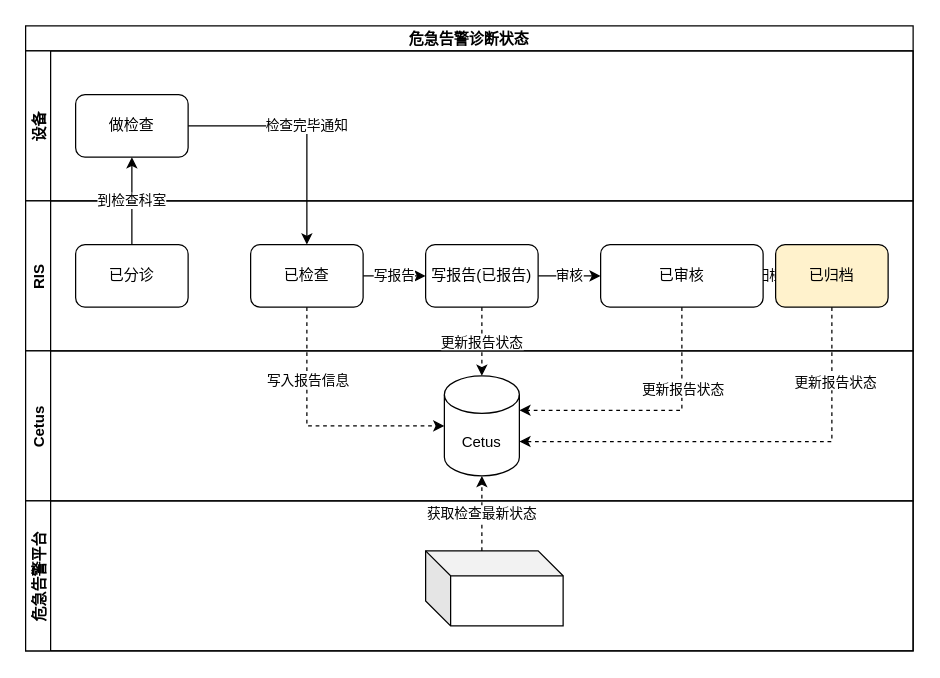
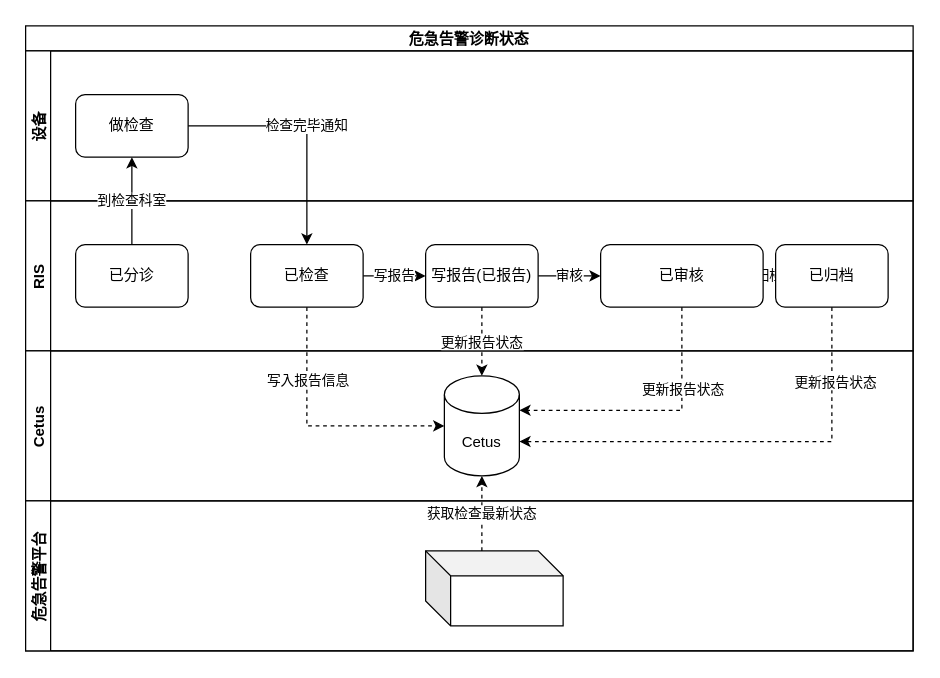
(832, 276) -> (832, 276)
